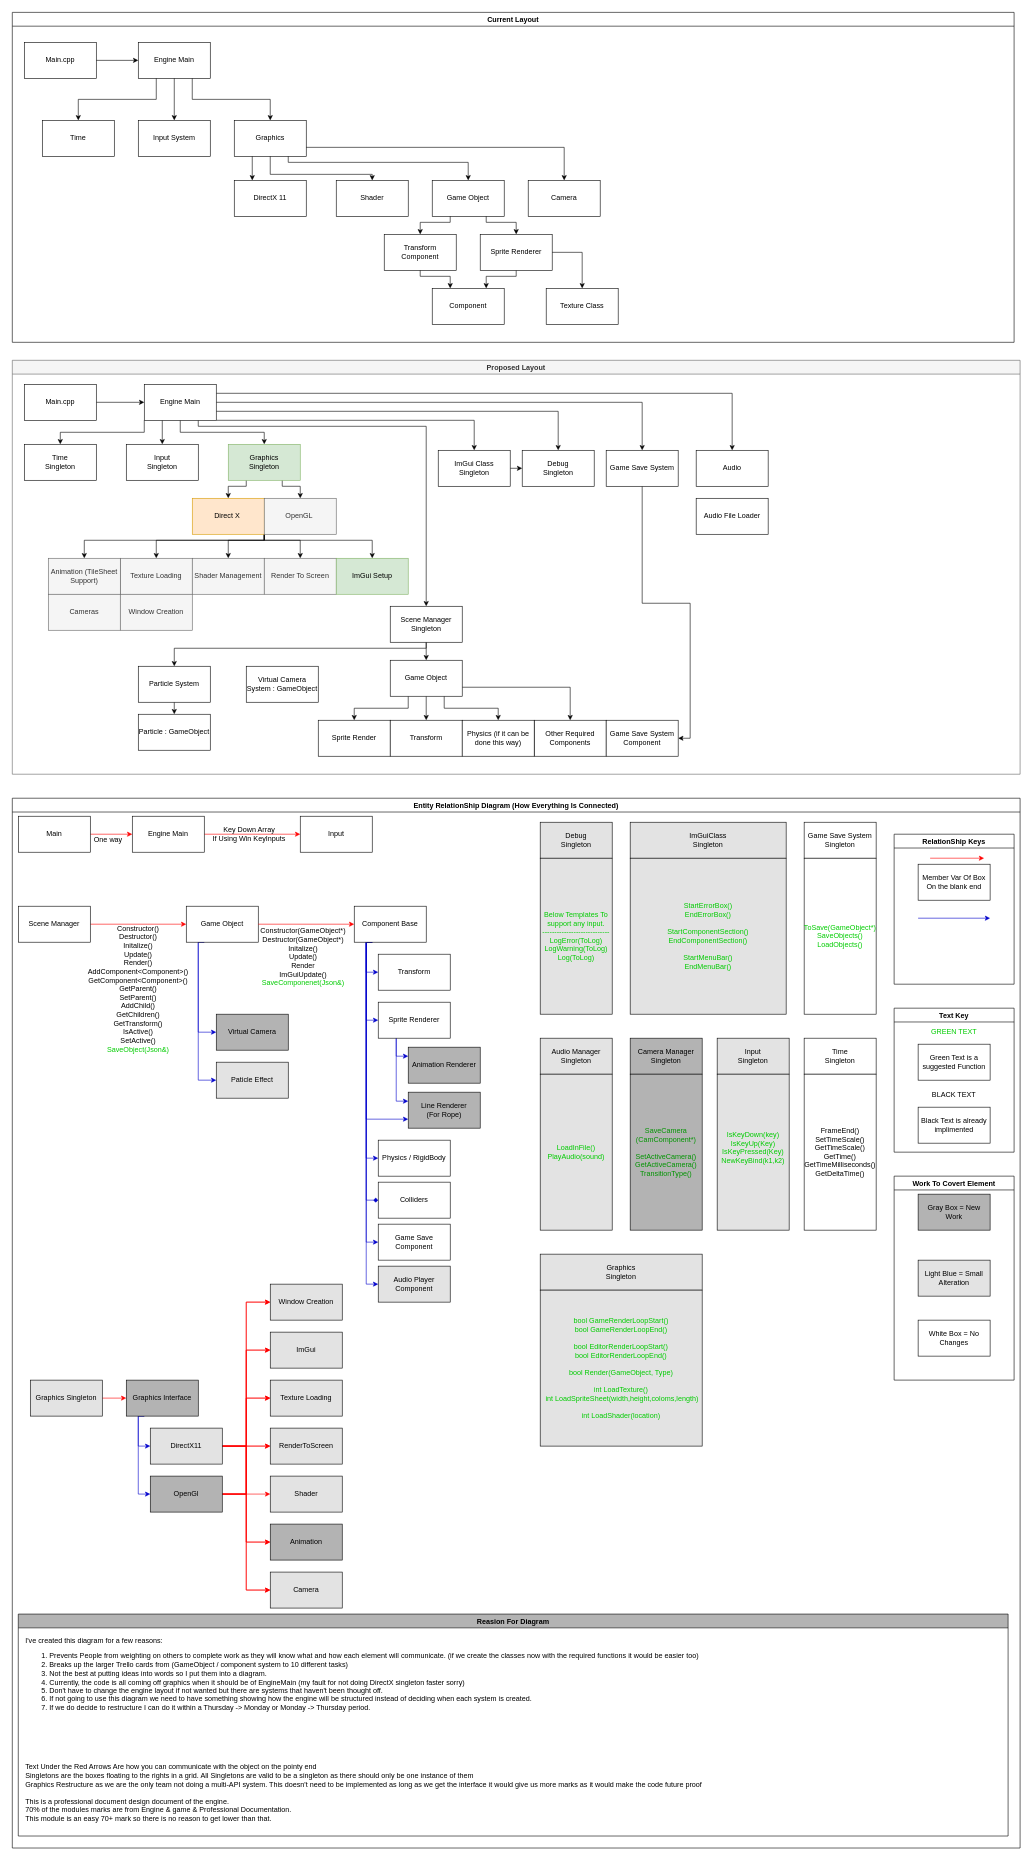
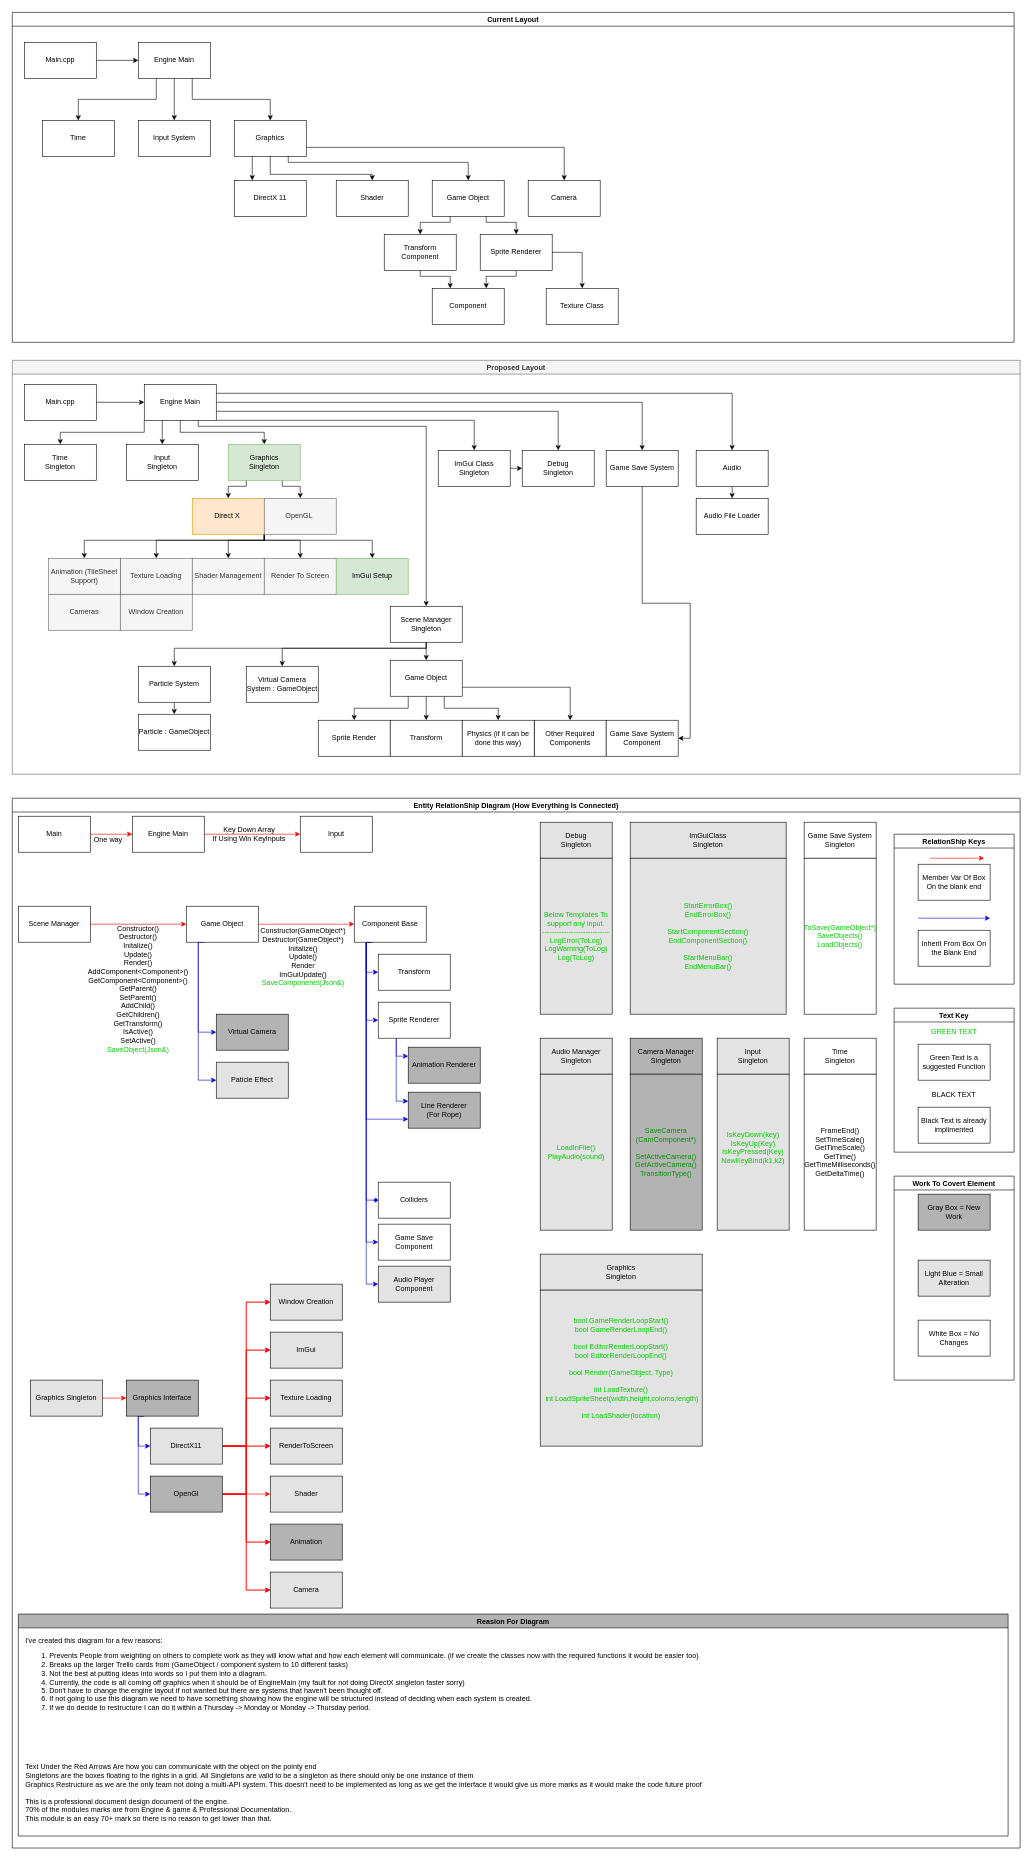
none -> (732, 492)
none -> (282, 660)
none -> (954, 948)
(372, 1158) -> none
(414, 1158) -> none
